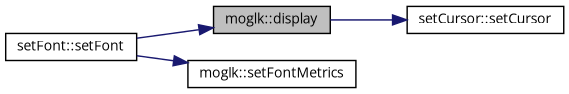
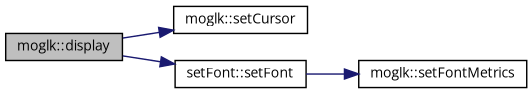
(485, 20) -> (241, 20)
(168, 34) -> (142, 59)
